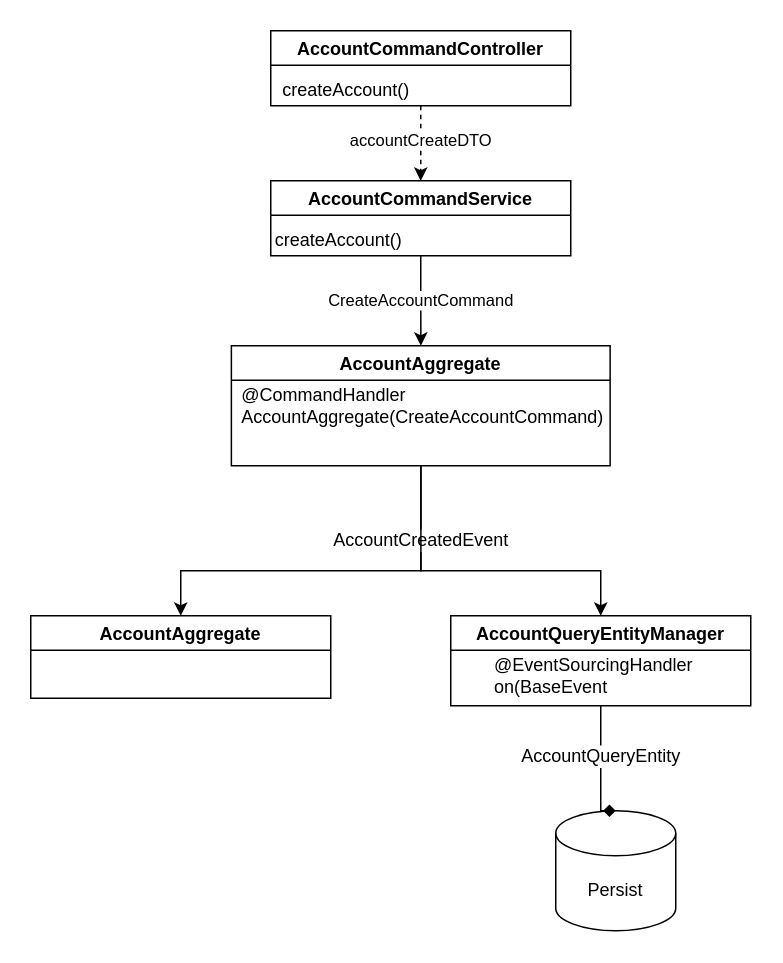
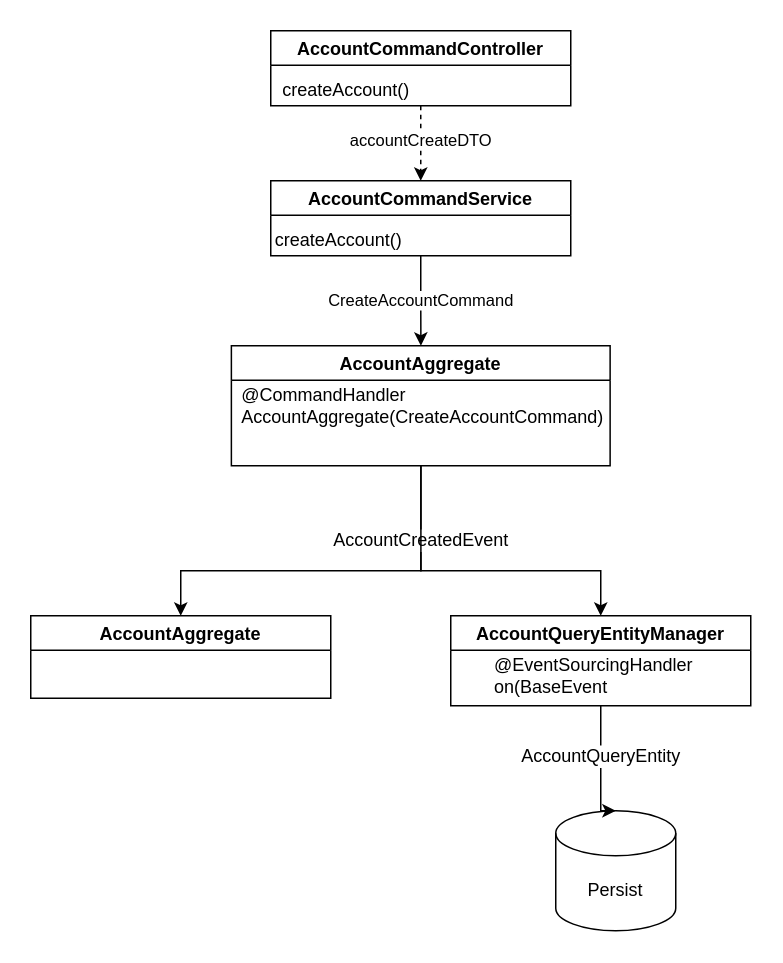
(601, 808) -> (601, 808)
